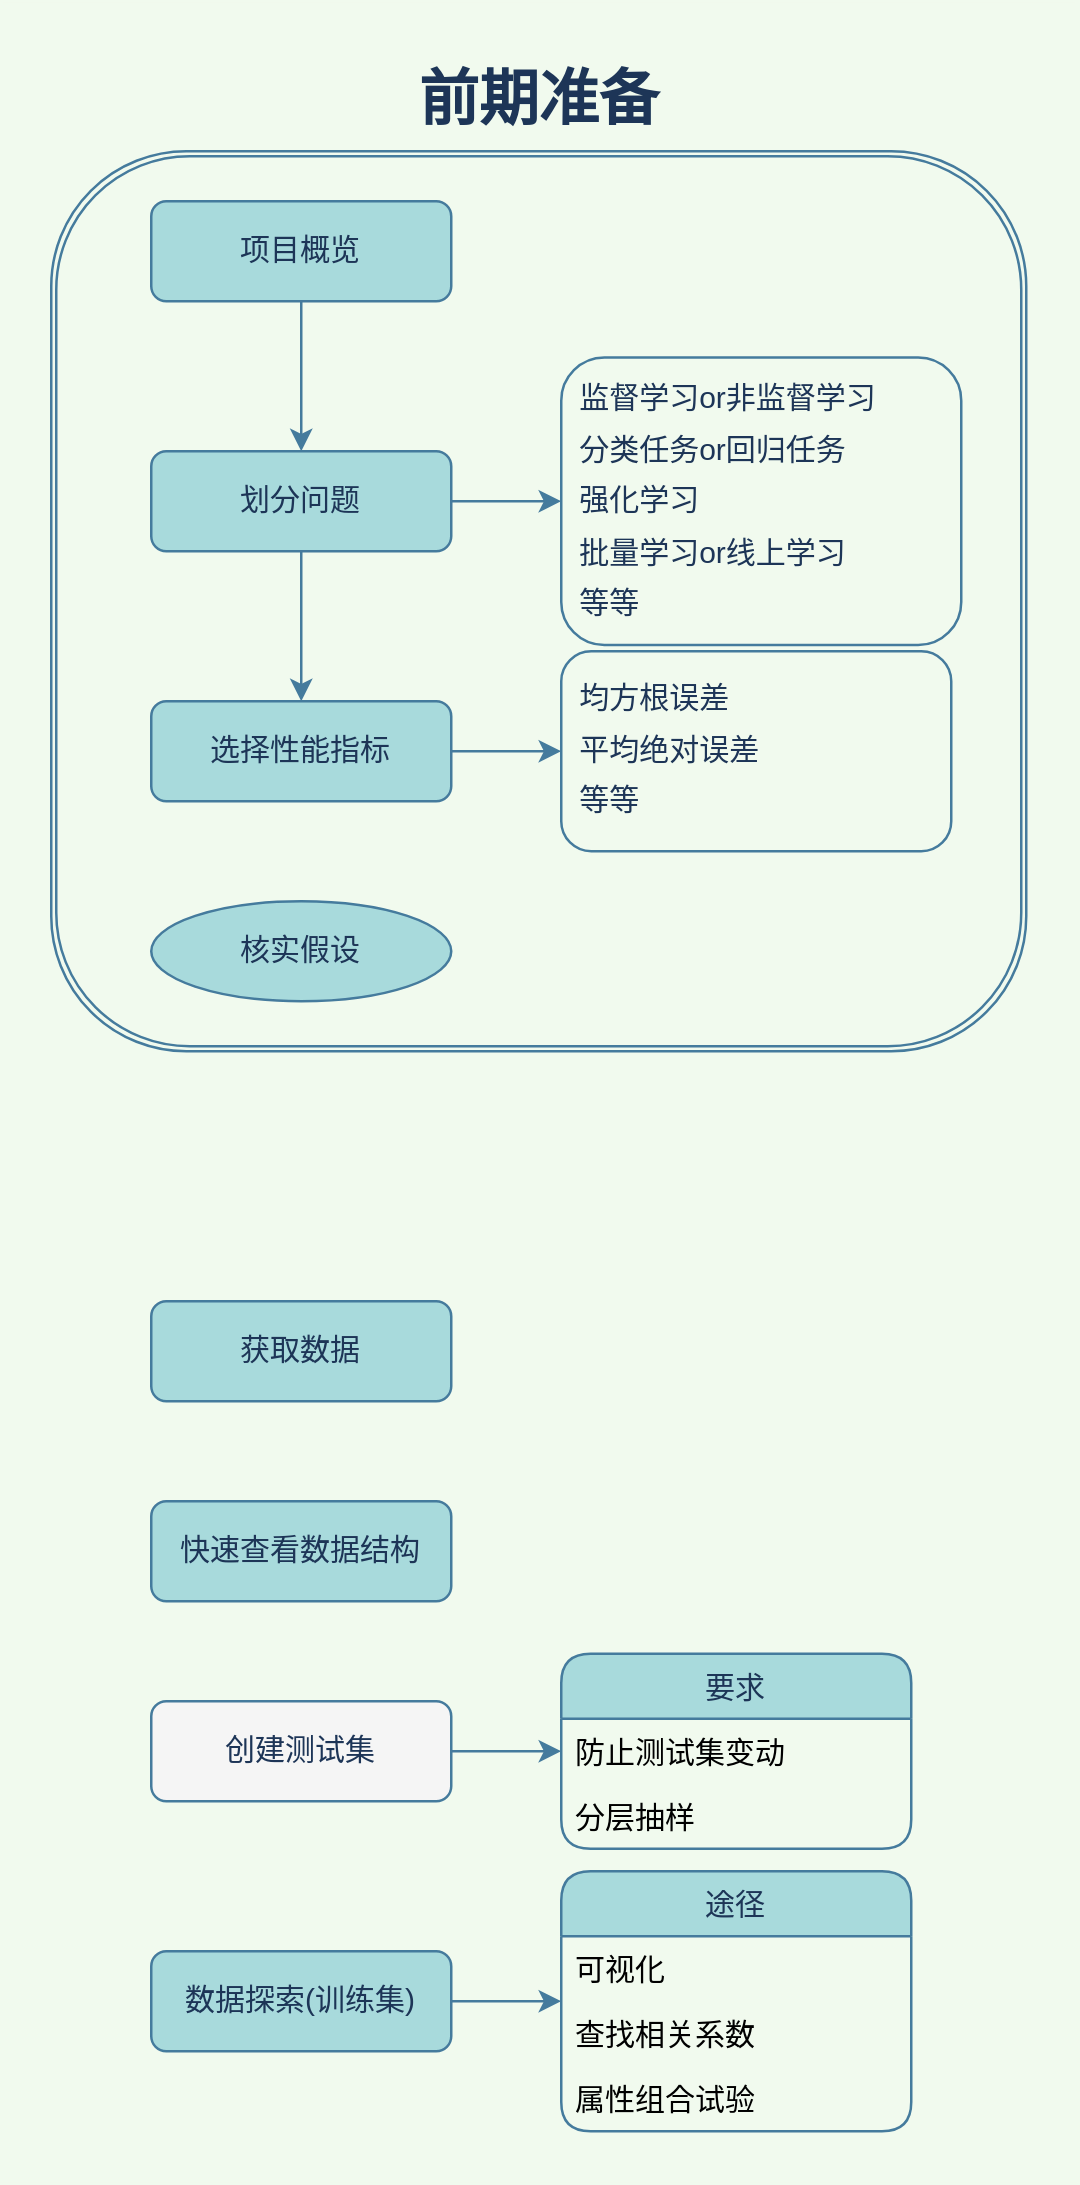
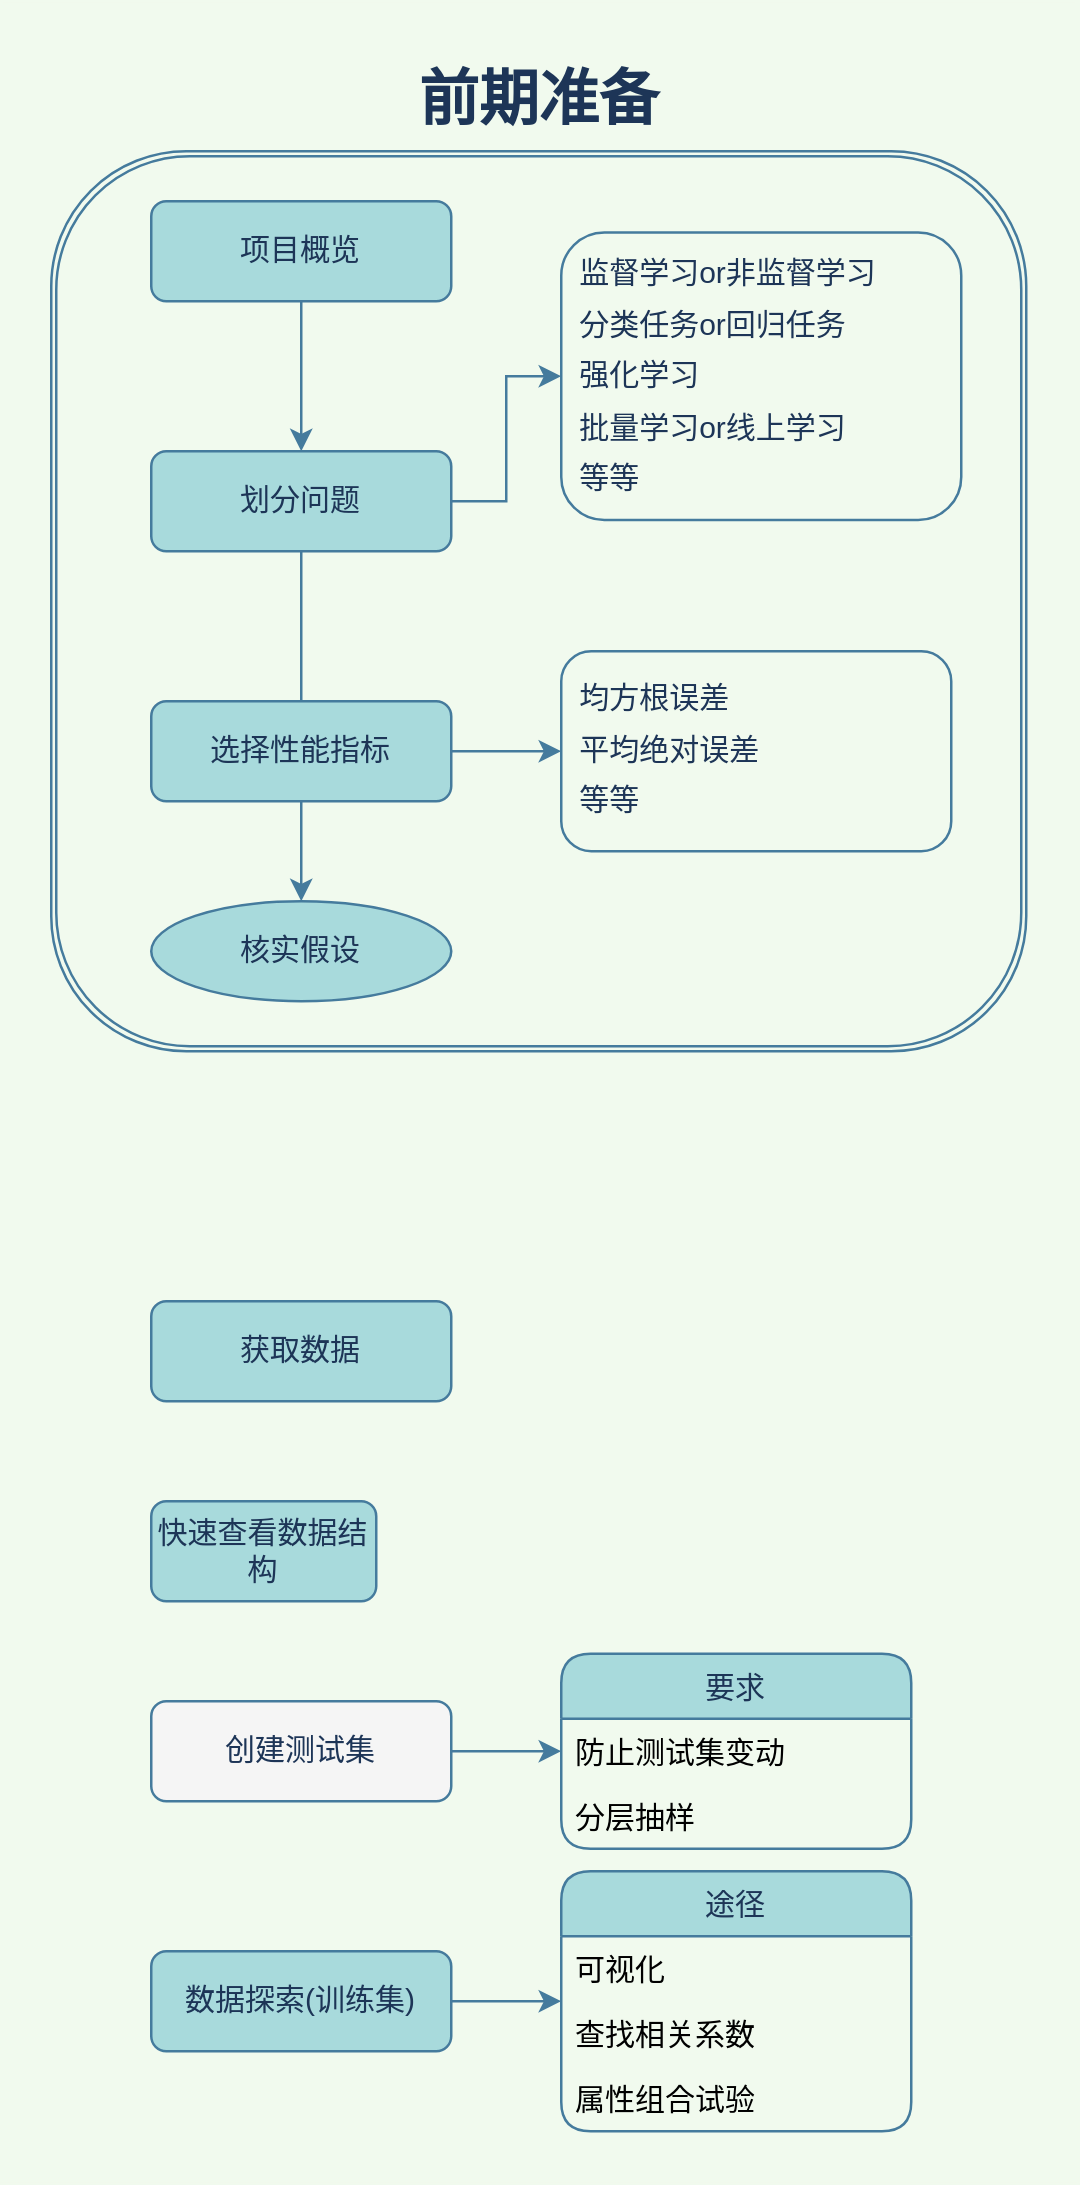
(761, 501) -> (761, 376)
(301, 683) -> (301, 690)
none -> (301, 843)
(301, 1551) -> (264, 1551)
